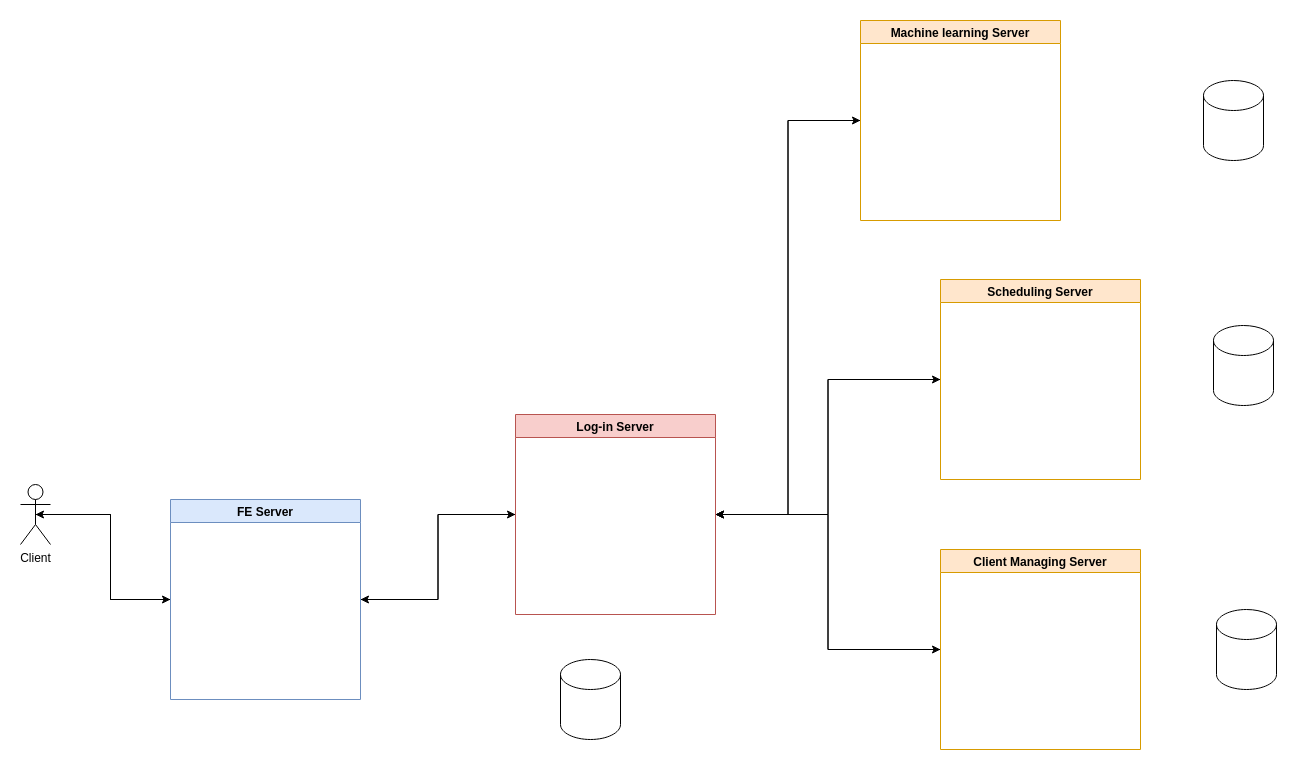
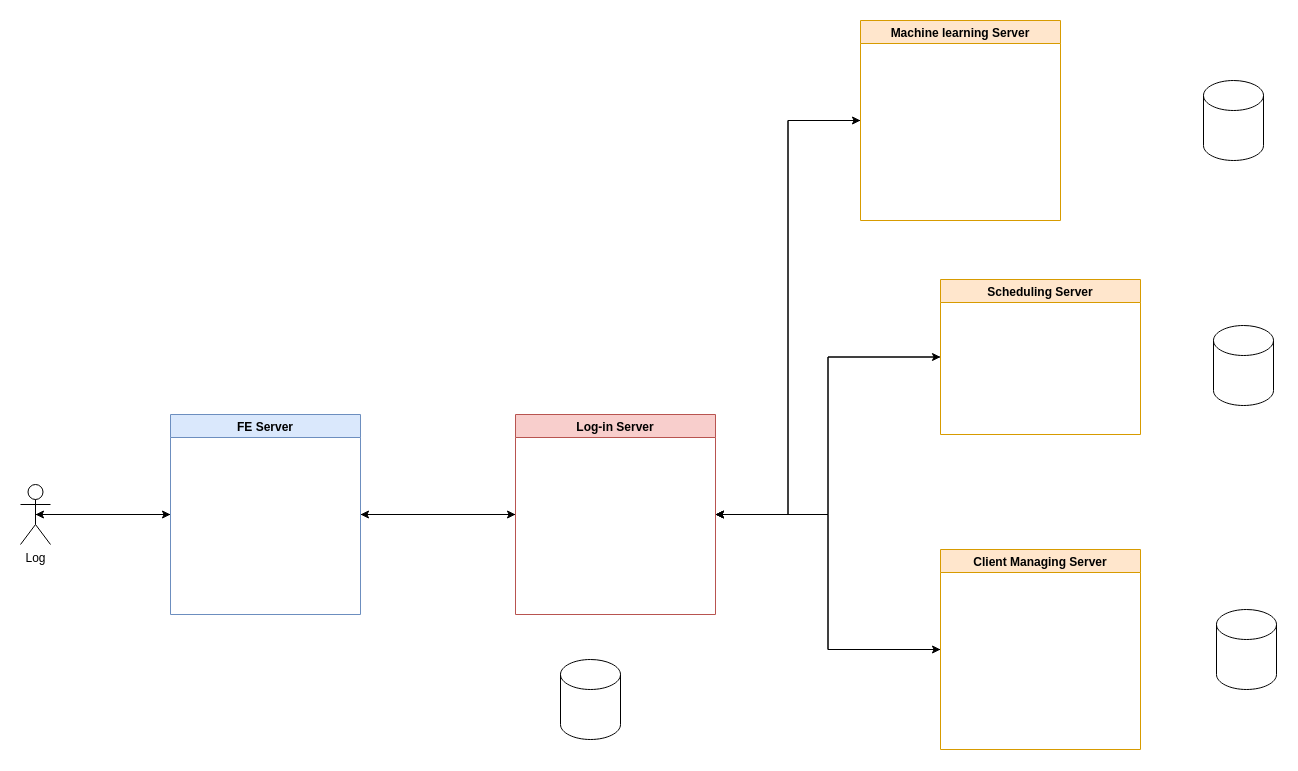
(1041, 380) -> (1041, 357)
(36, 559) -> (36, 559)
(266, 600) -> (266, 515)
